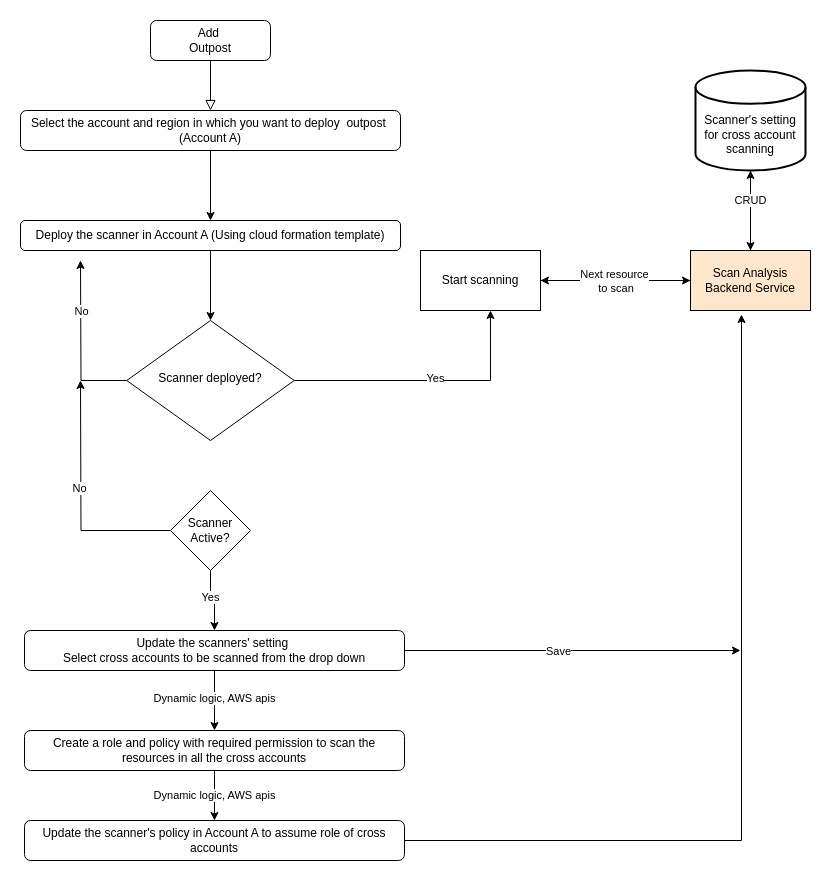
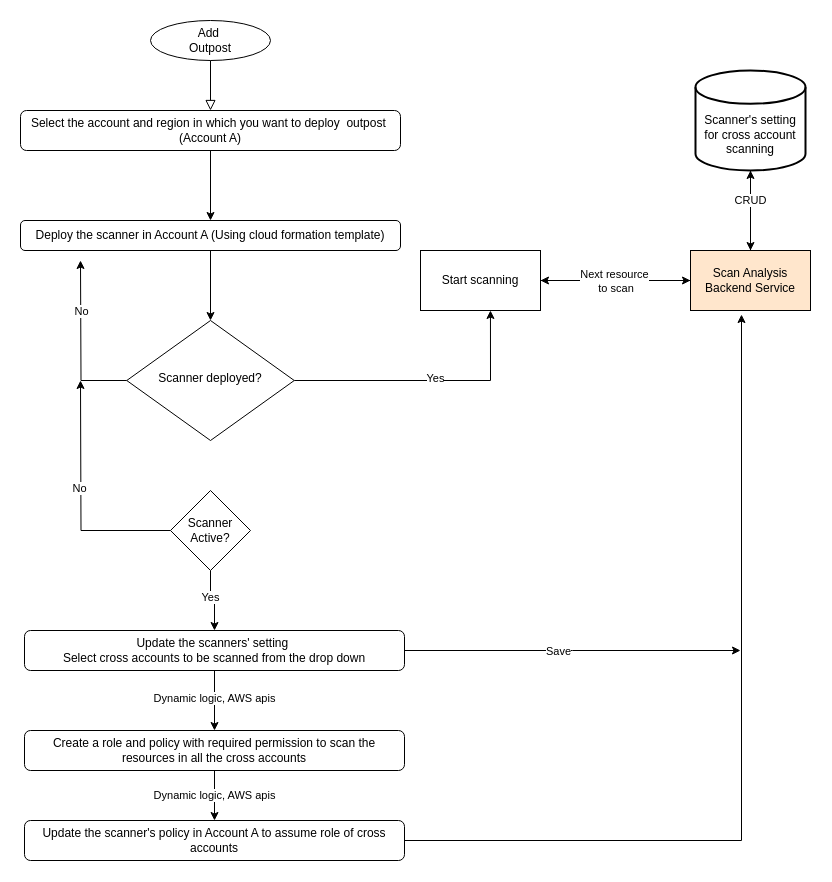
(211, 41) -> (211, 41)
